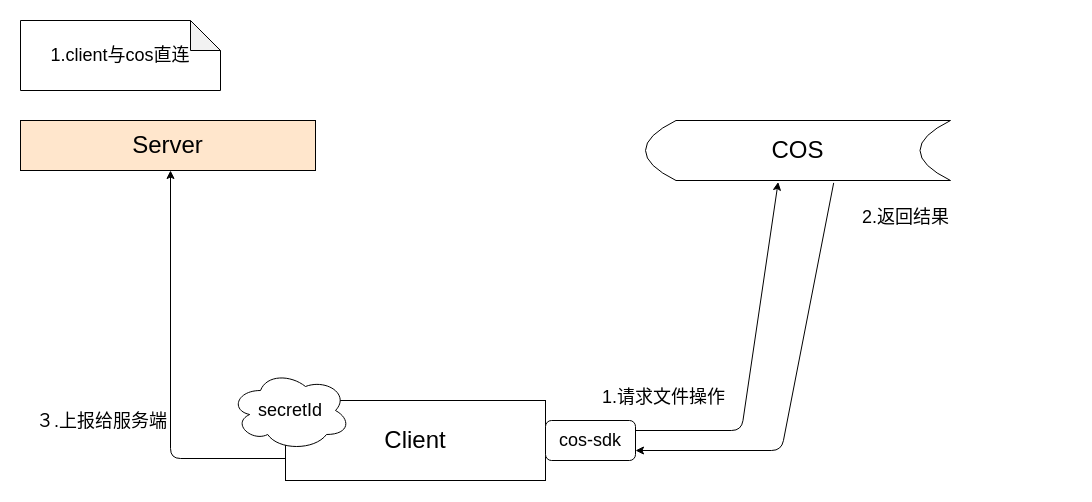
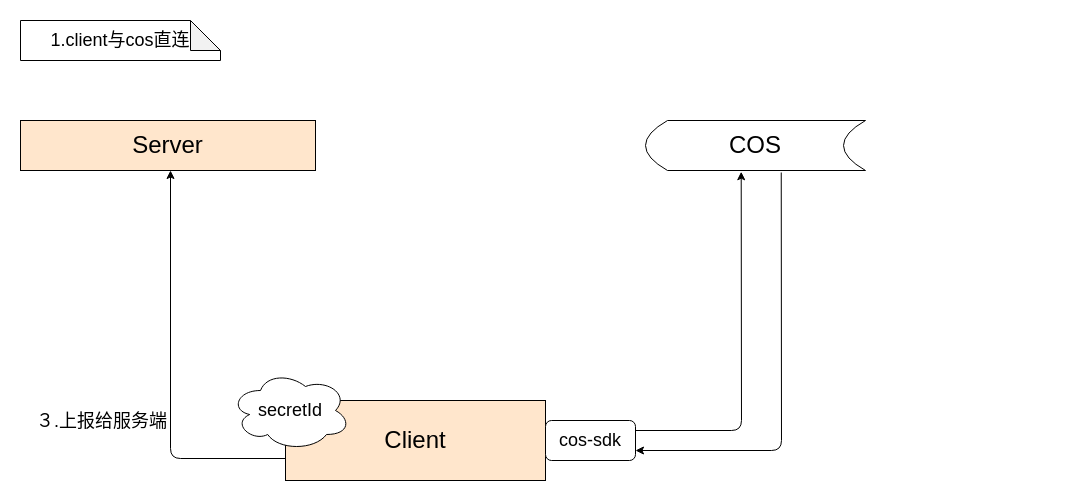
(121, 56) -> (121, 41)
(798, 151) -> (756, 146)
(966, 241) -> none
(706, 396) -> none
(416, 441) -> (416, 441)
